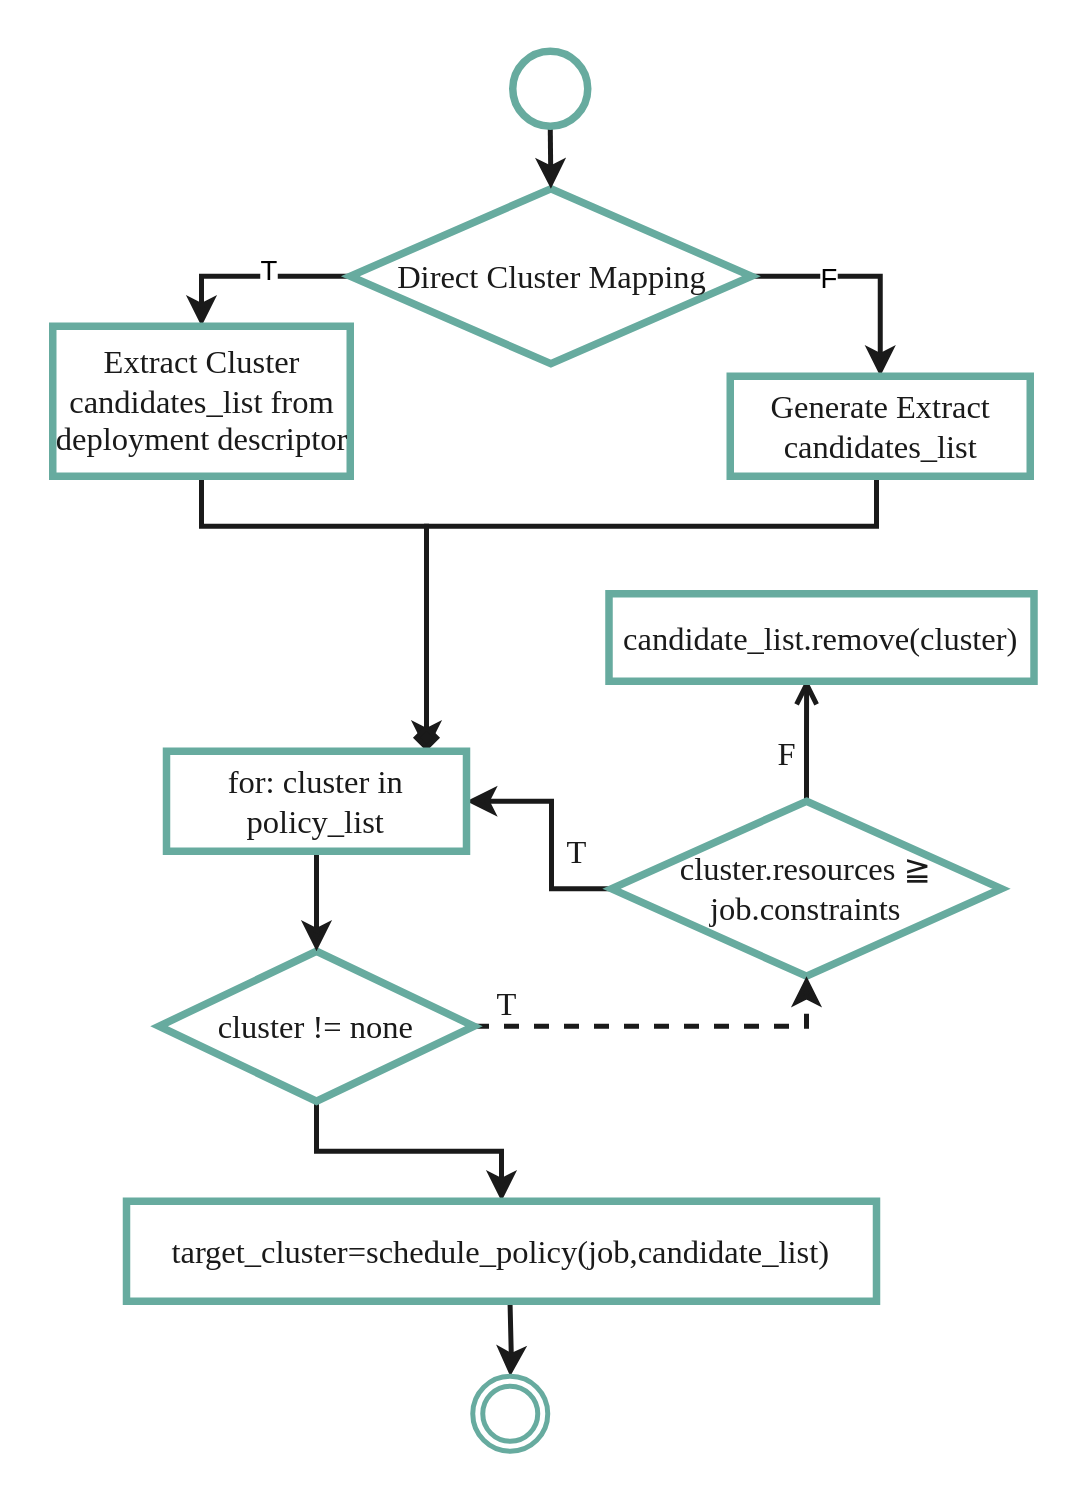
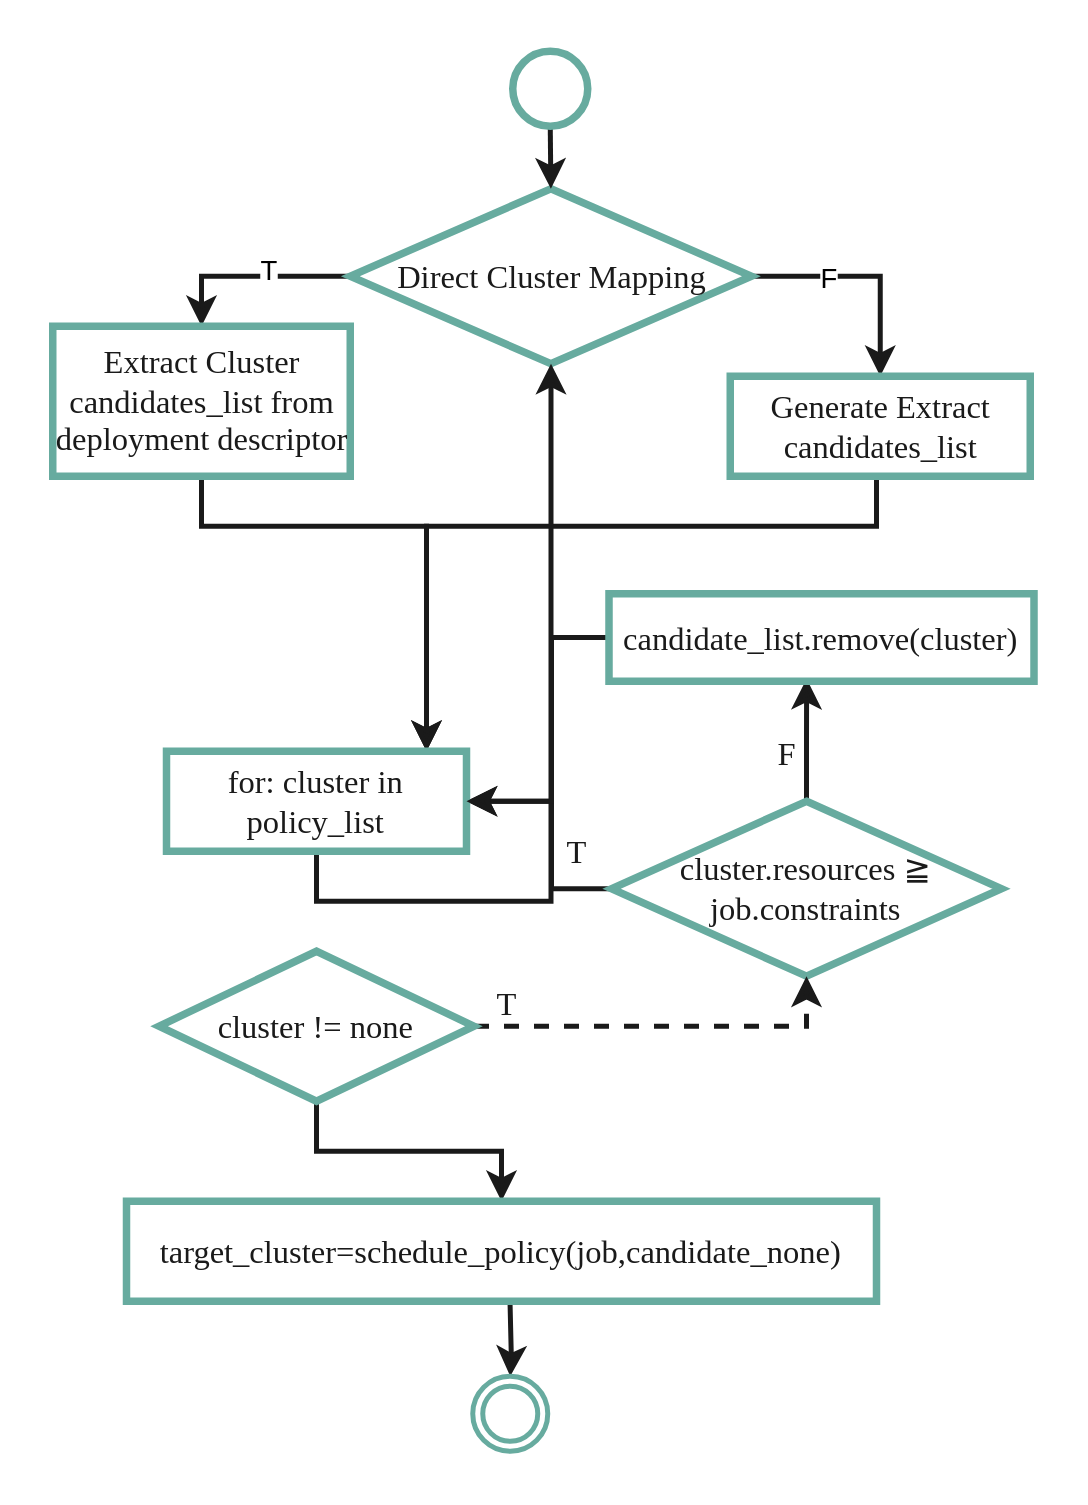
(554, 526) -> (554, 526)
none -> (581, 638)
(806, 698) -> (806, 701)
(316, 916) -> (439, 901)
(501, 1251) -> (501, 1251)
